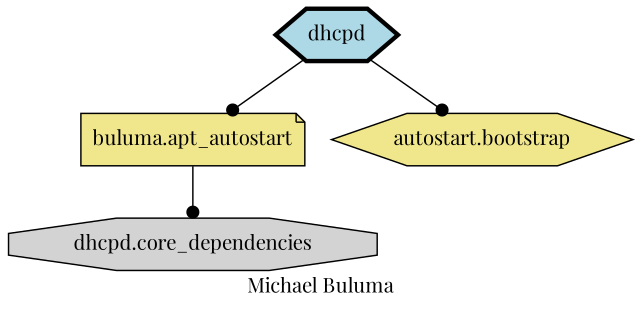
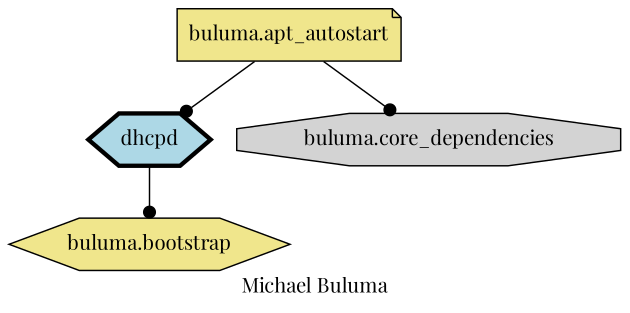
(271, 83) -> (223, 85)
(482, 140) -> (150, 244)
(193, 244) -> (429, 140)
